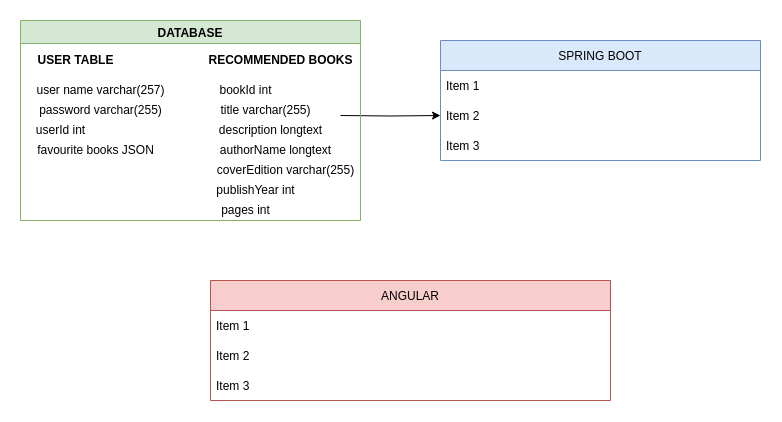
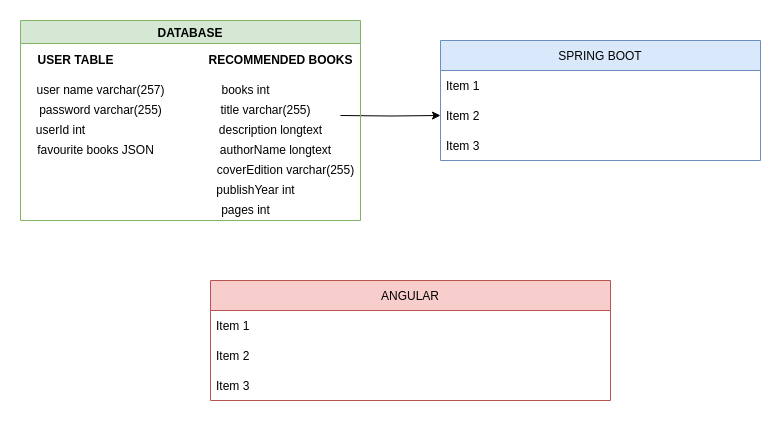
(246, 91) -> (246, 91)
